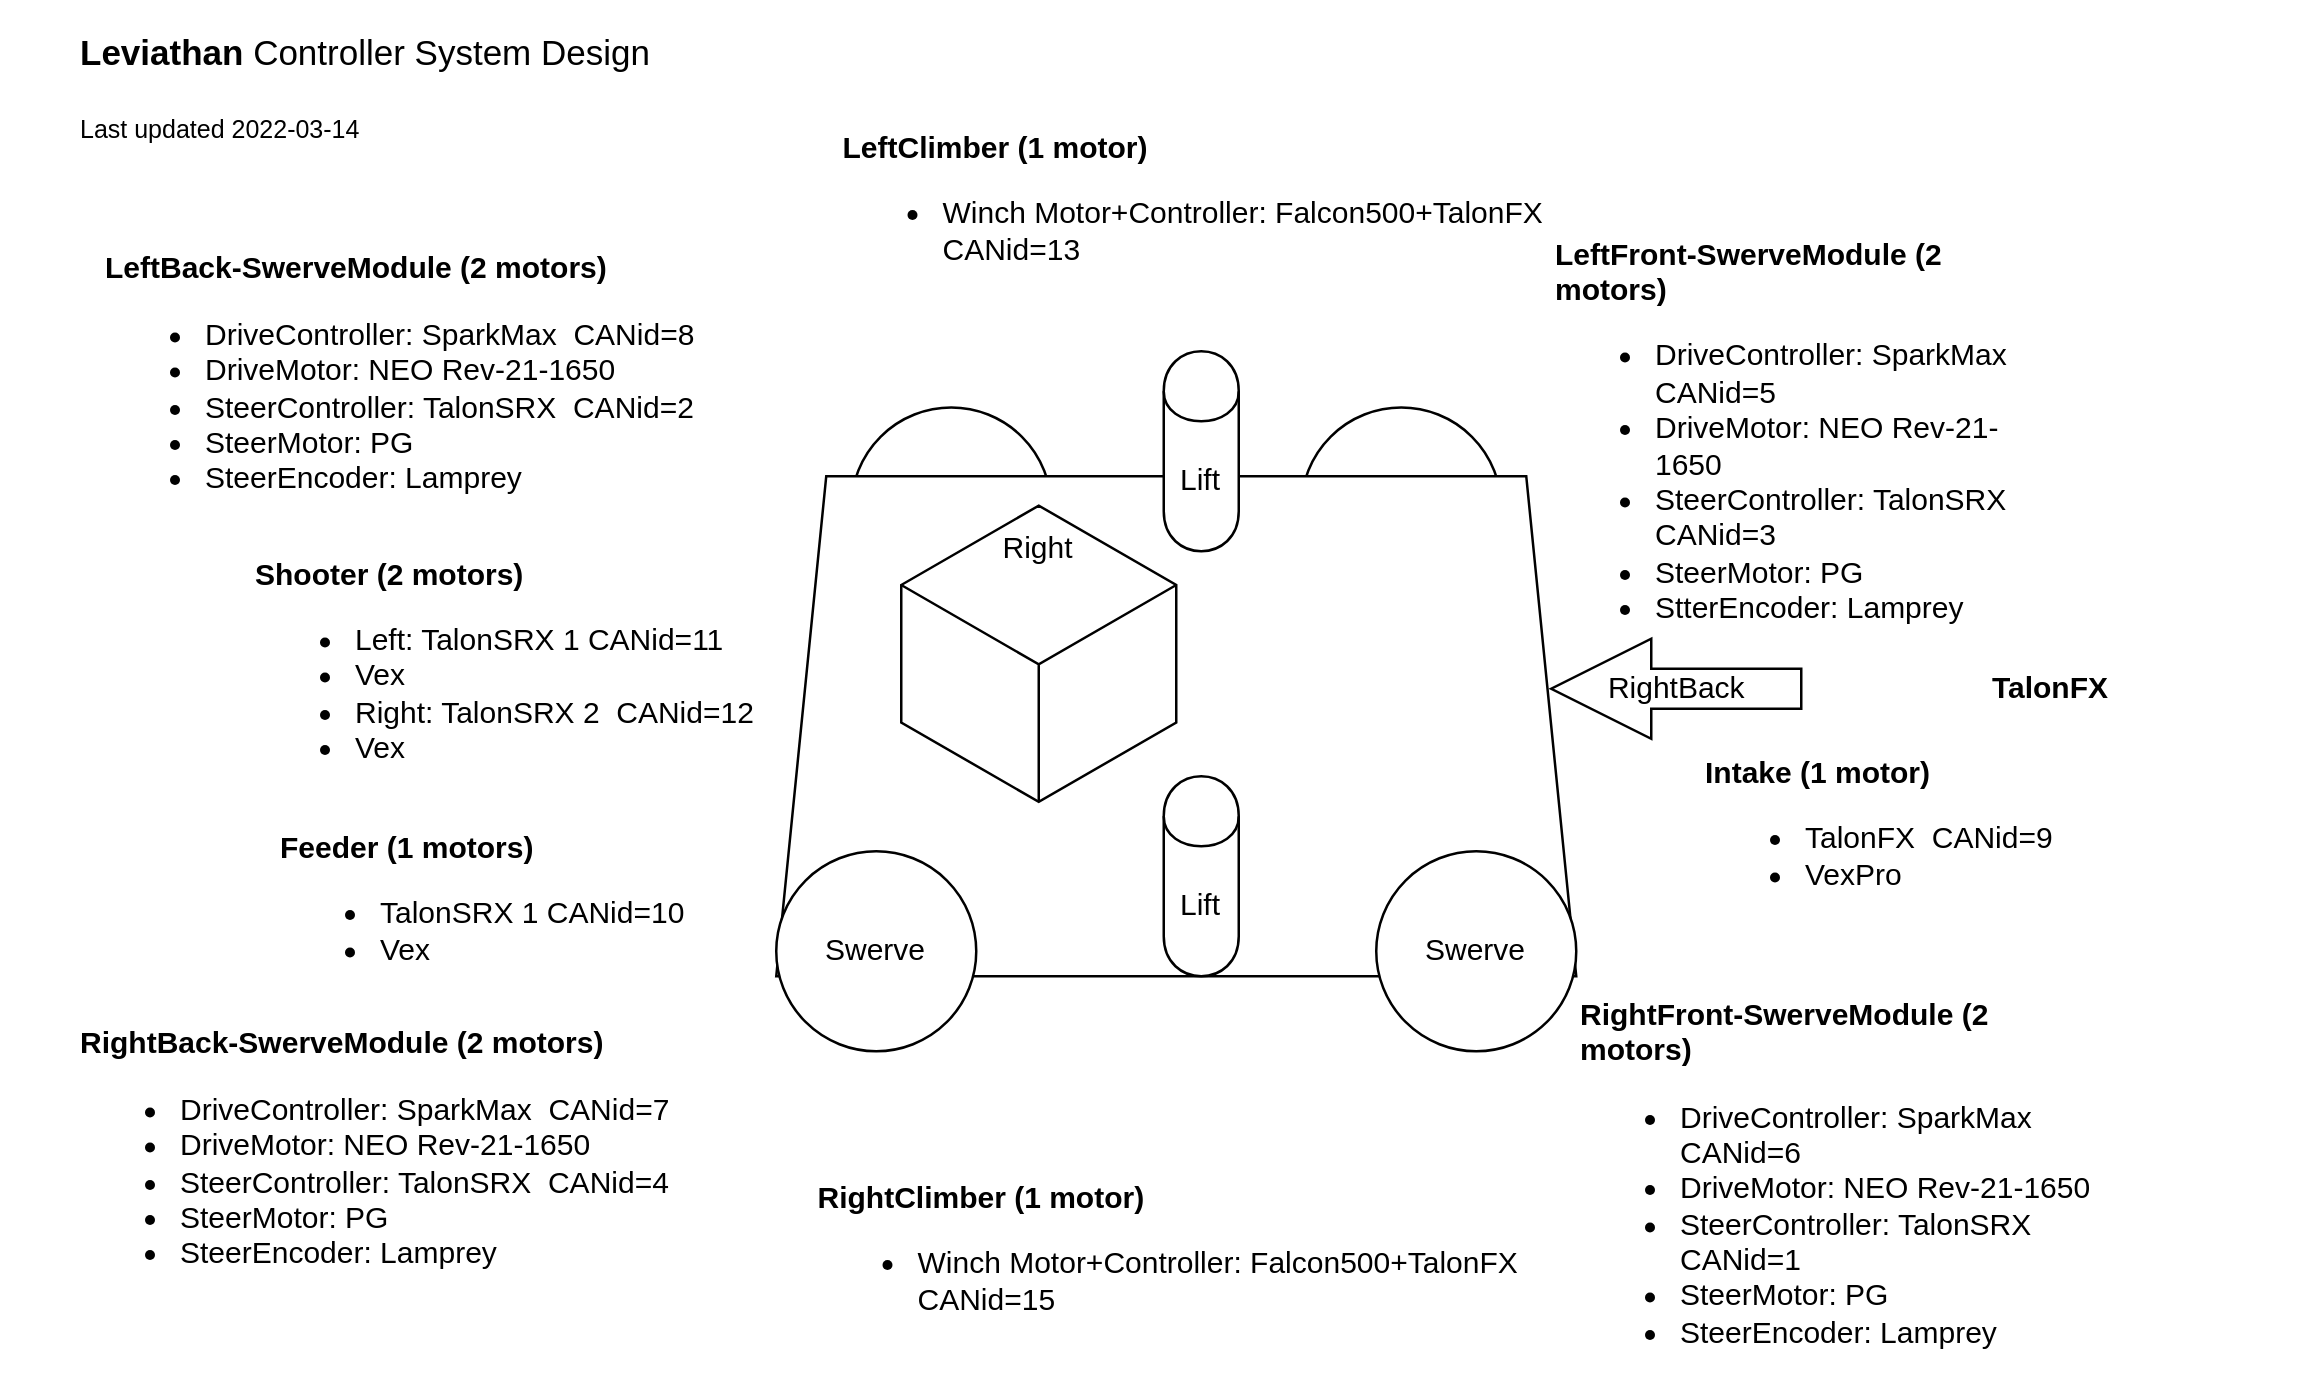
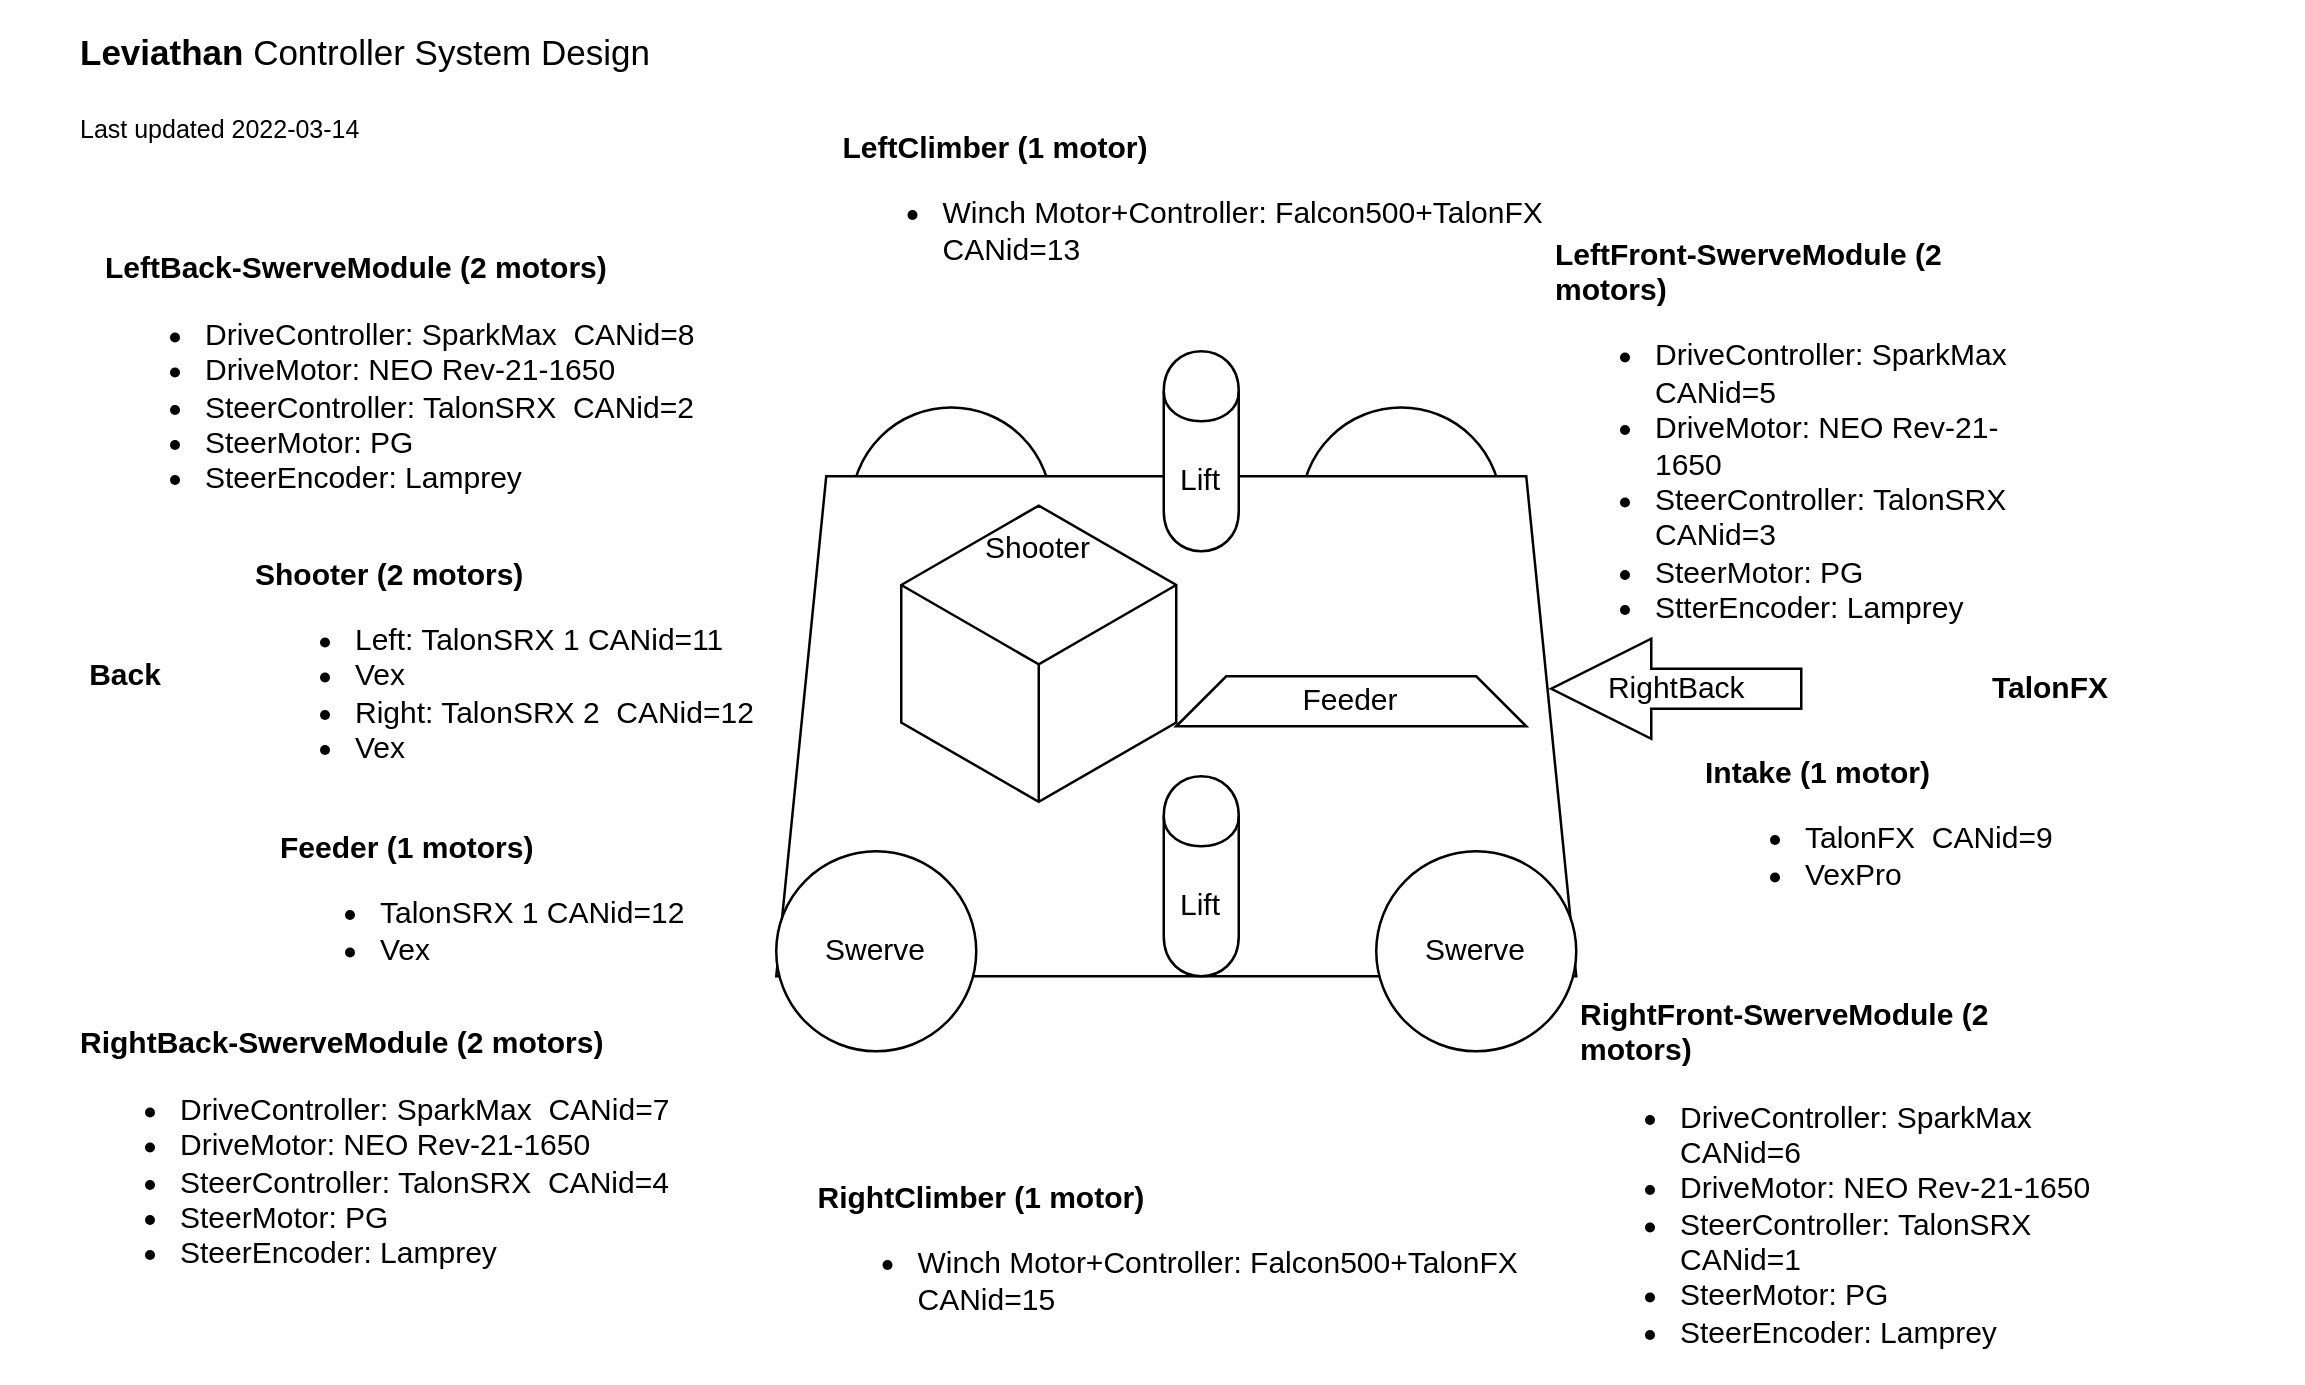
(1039, 549) -> (1039, 549)
none -> (126, 676)
none -> (1351, 701)
(425, 914) -> (425, 914)
